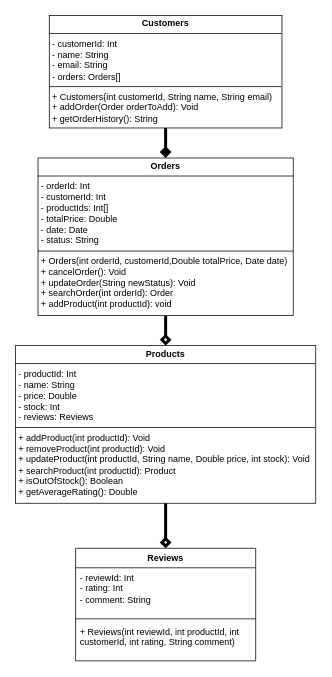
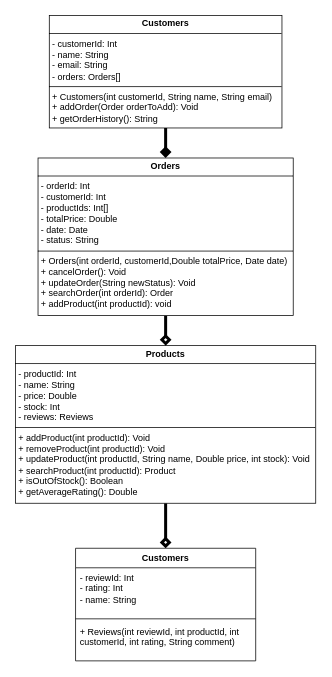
(165, 559) -> (165, 559)
(118, 589) -> (113, 589)
